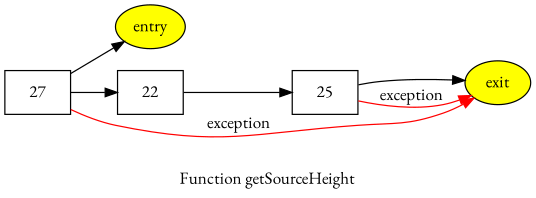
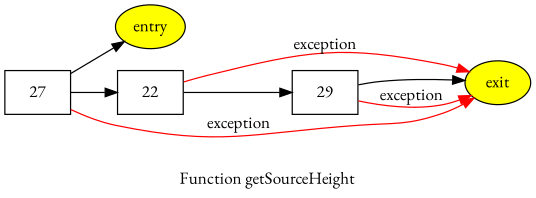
none -> (320, 54)
(325, 92) -> (325, 92)
